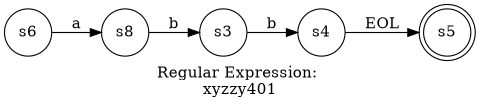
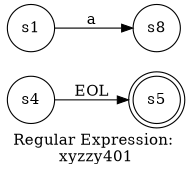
(28, 33) -> (31, 28)
(223, 33) -> none
